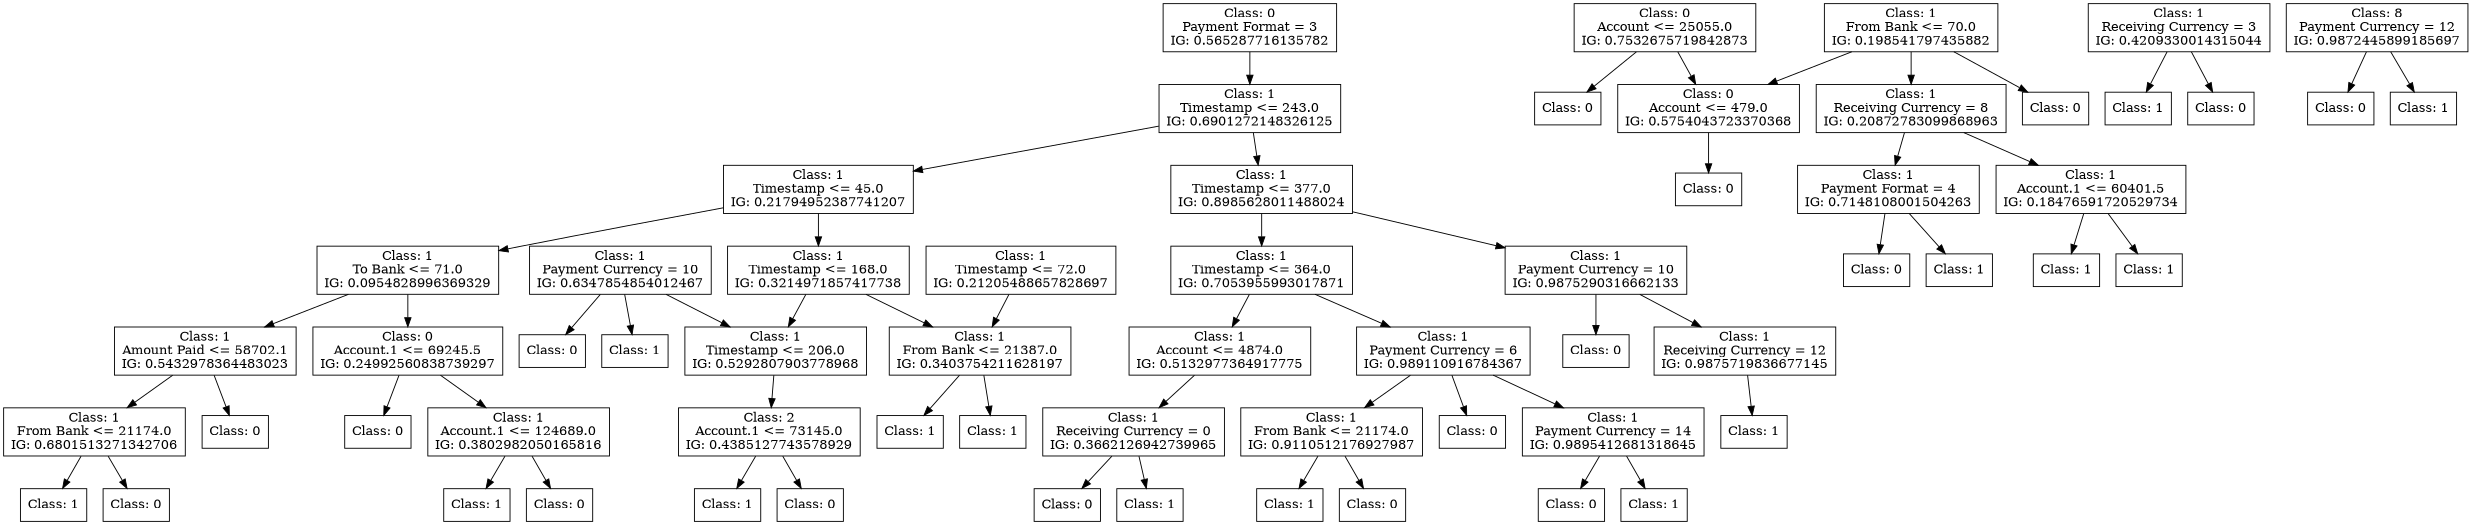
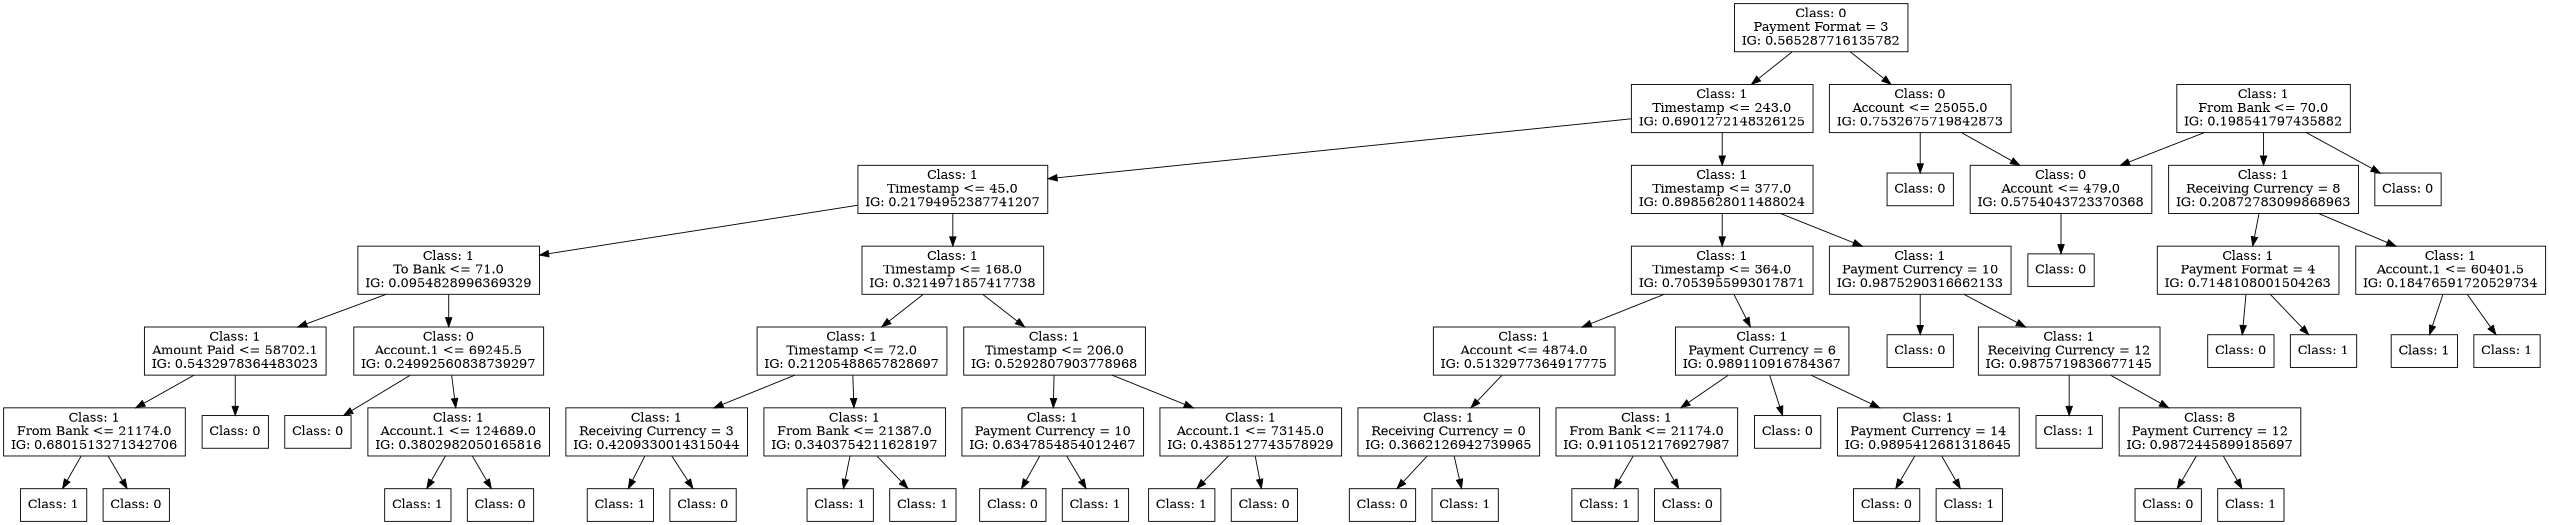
none -> (1867, 65)
(694, 309) -> (1054, 387)
(895, 309) -> (906, 308)
none -> (2135, 389)
none -> (759, 390)
(769, 432) -> (1251, 432)
